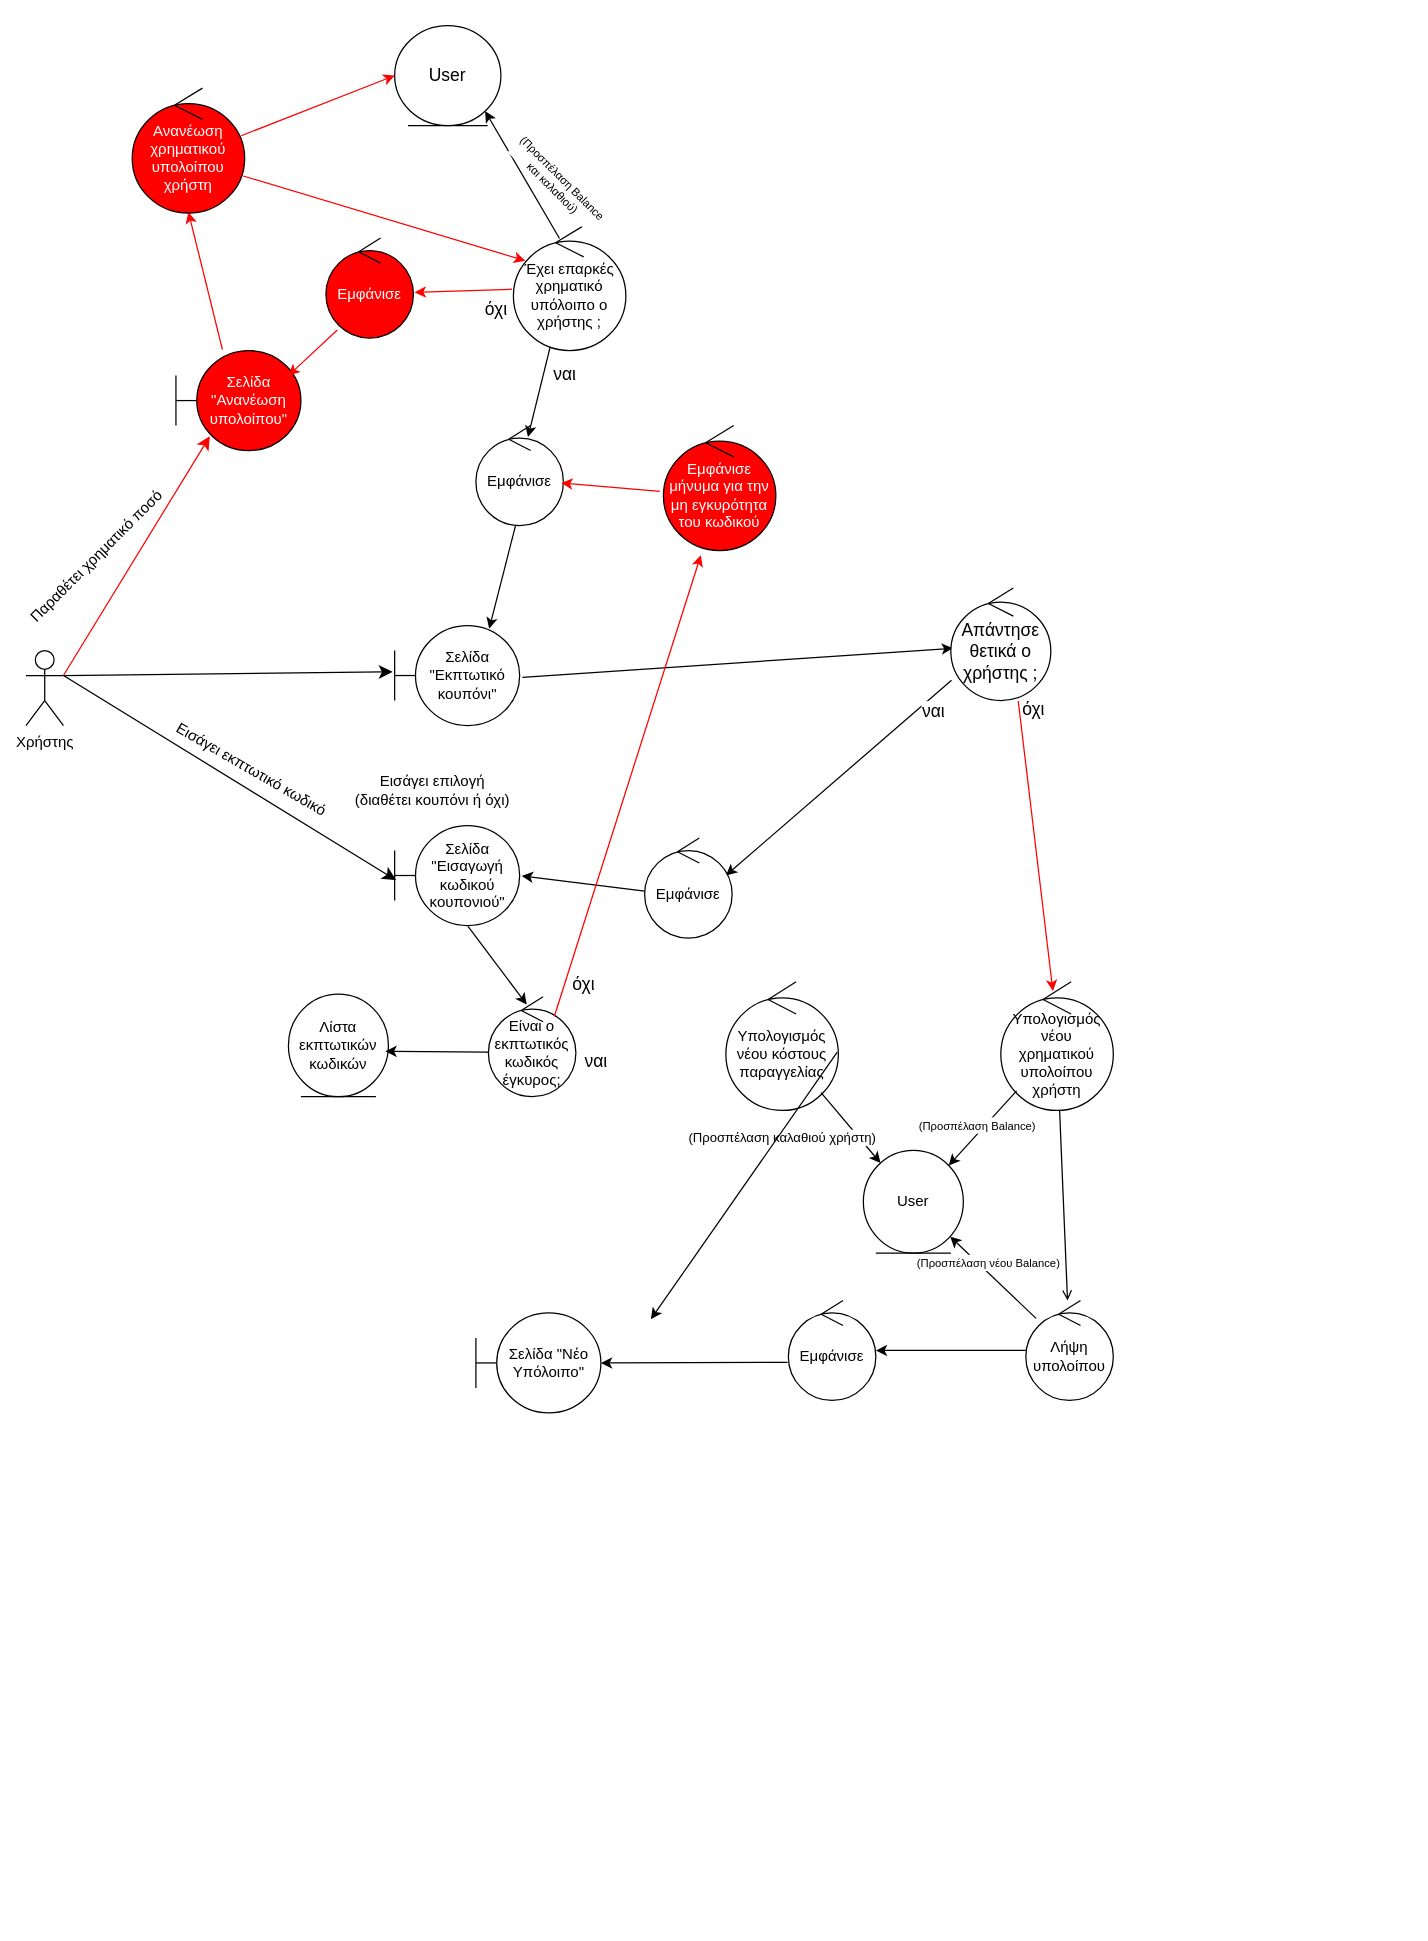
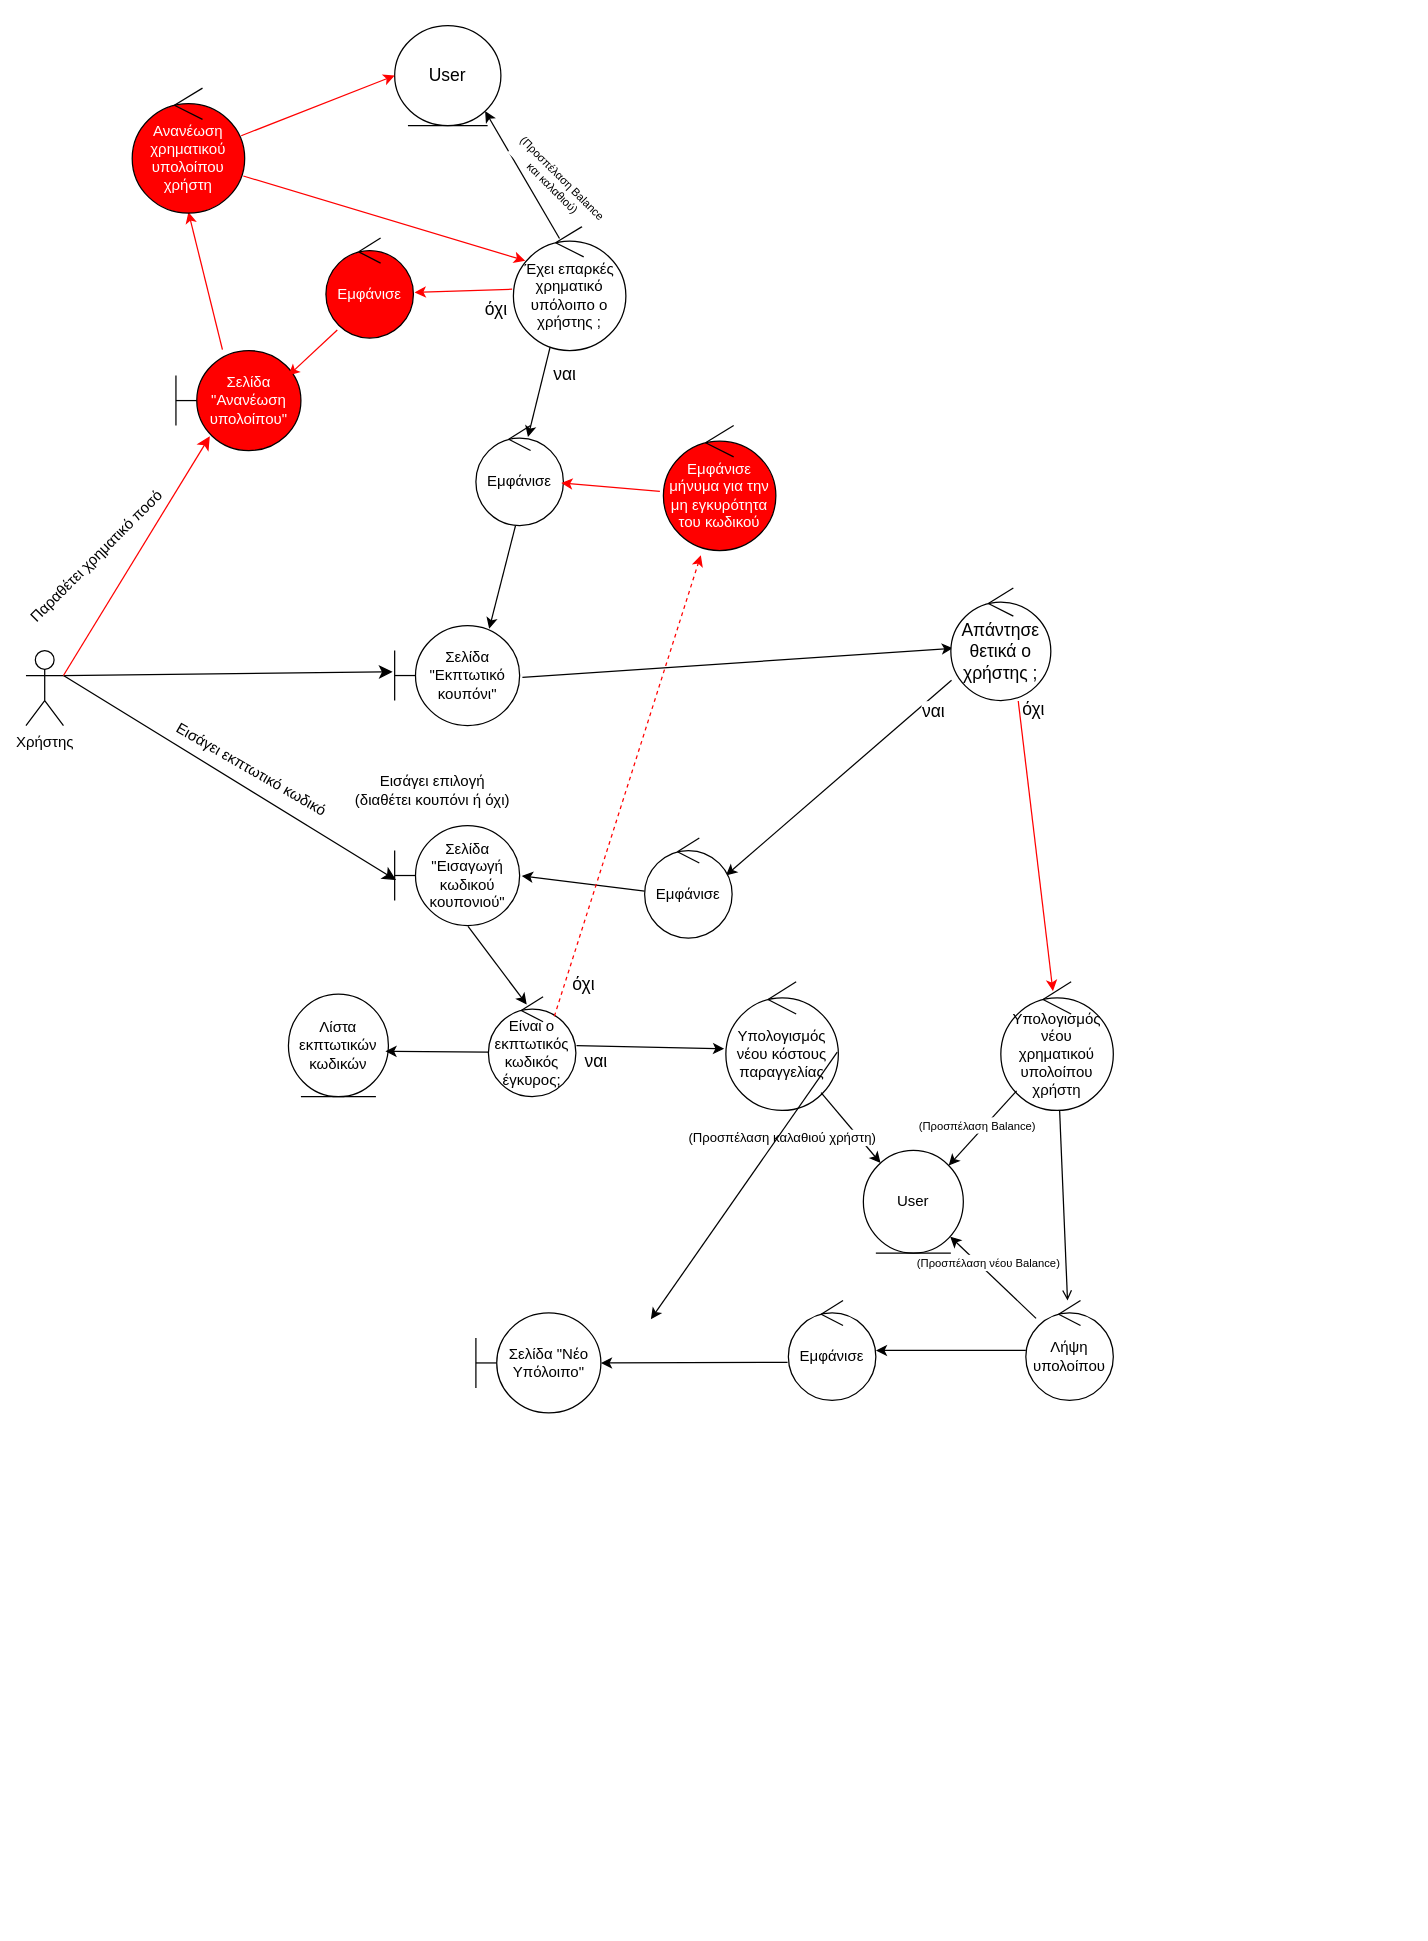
(626, 789) -> (626, 789)
none -> (646, 1047)
